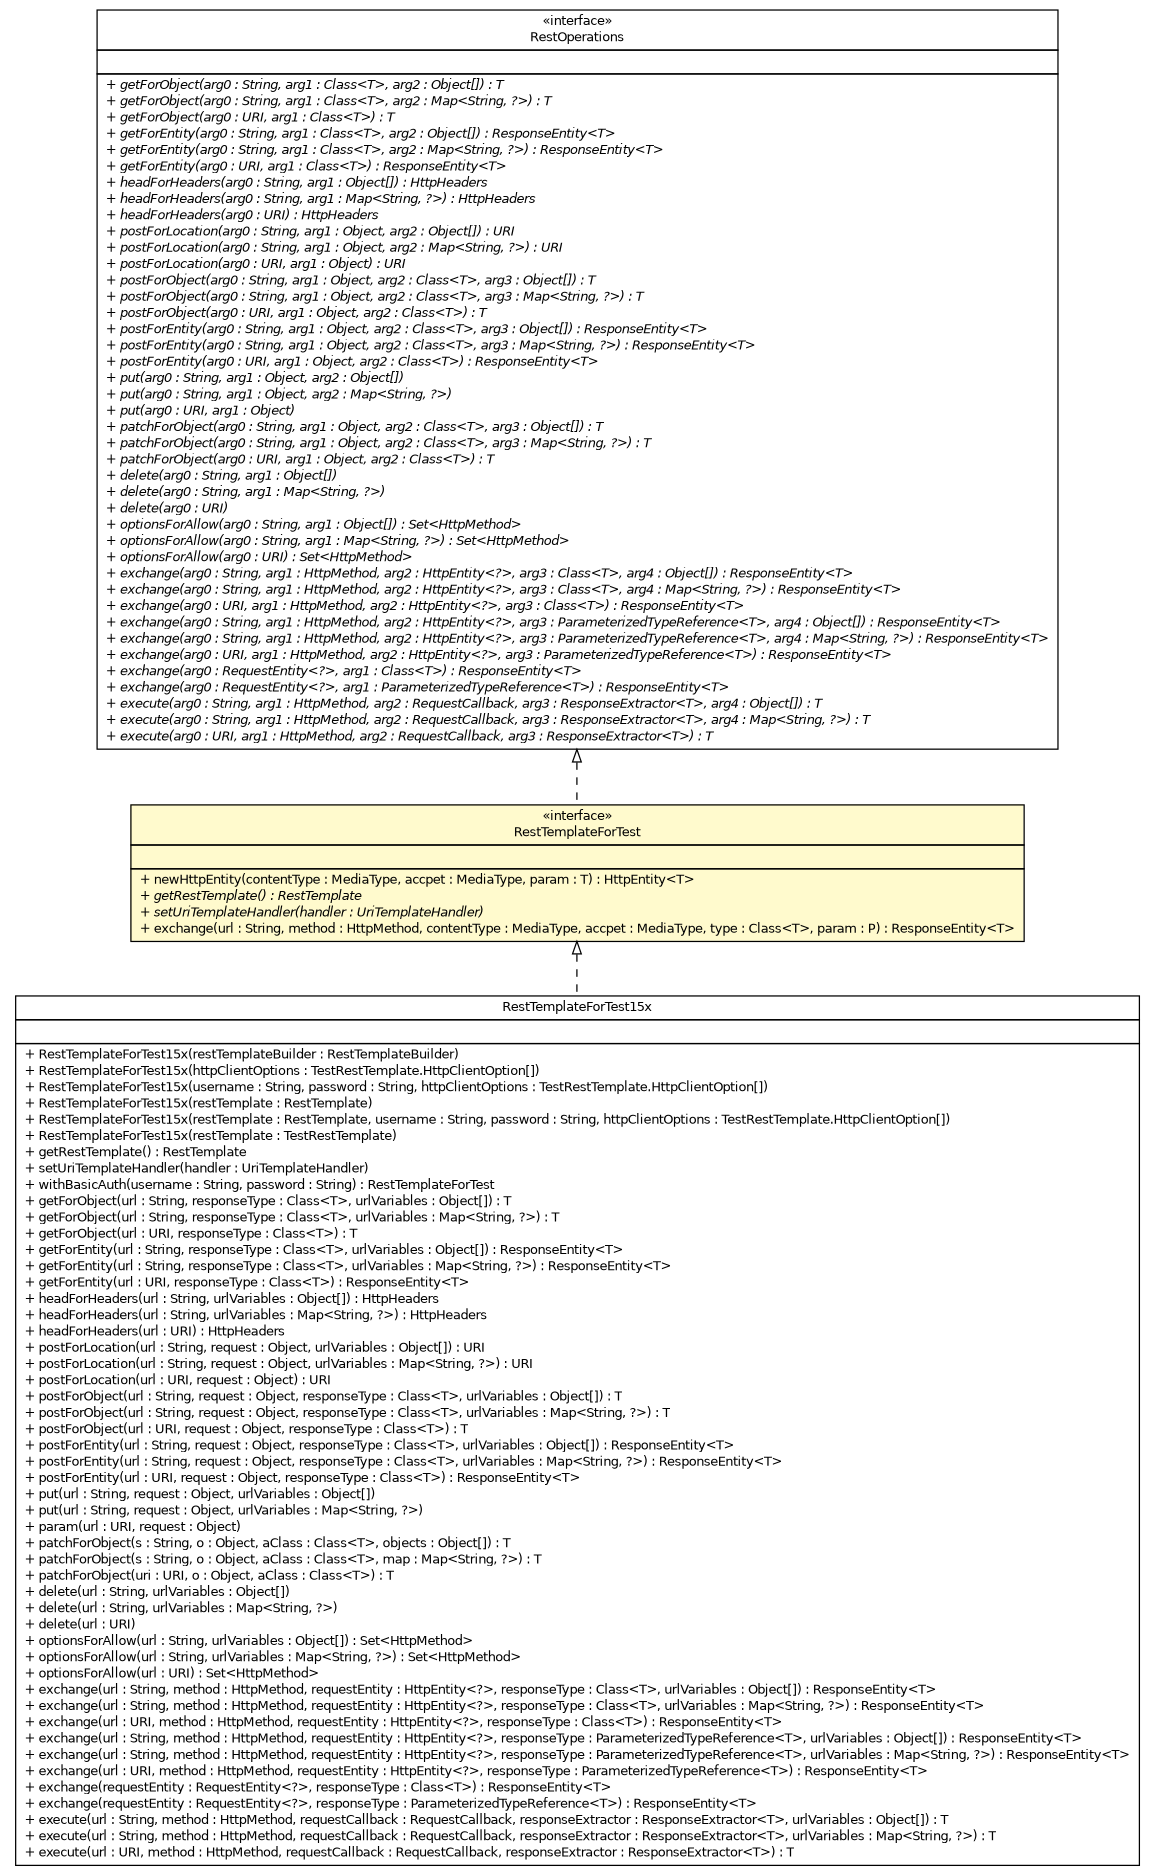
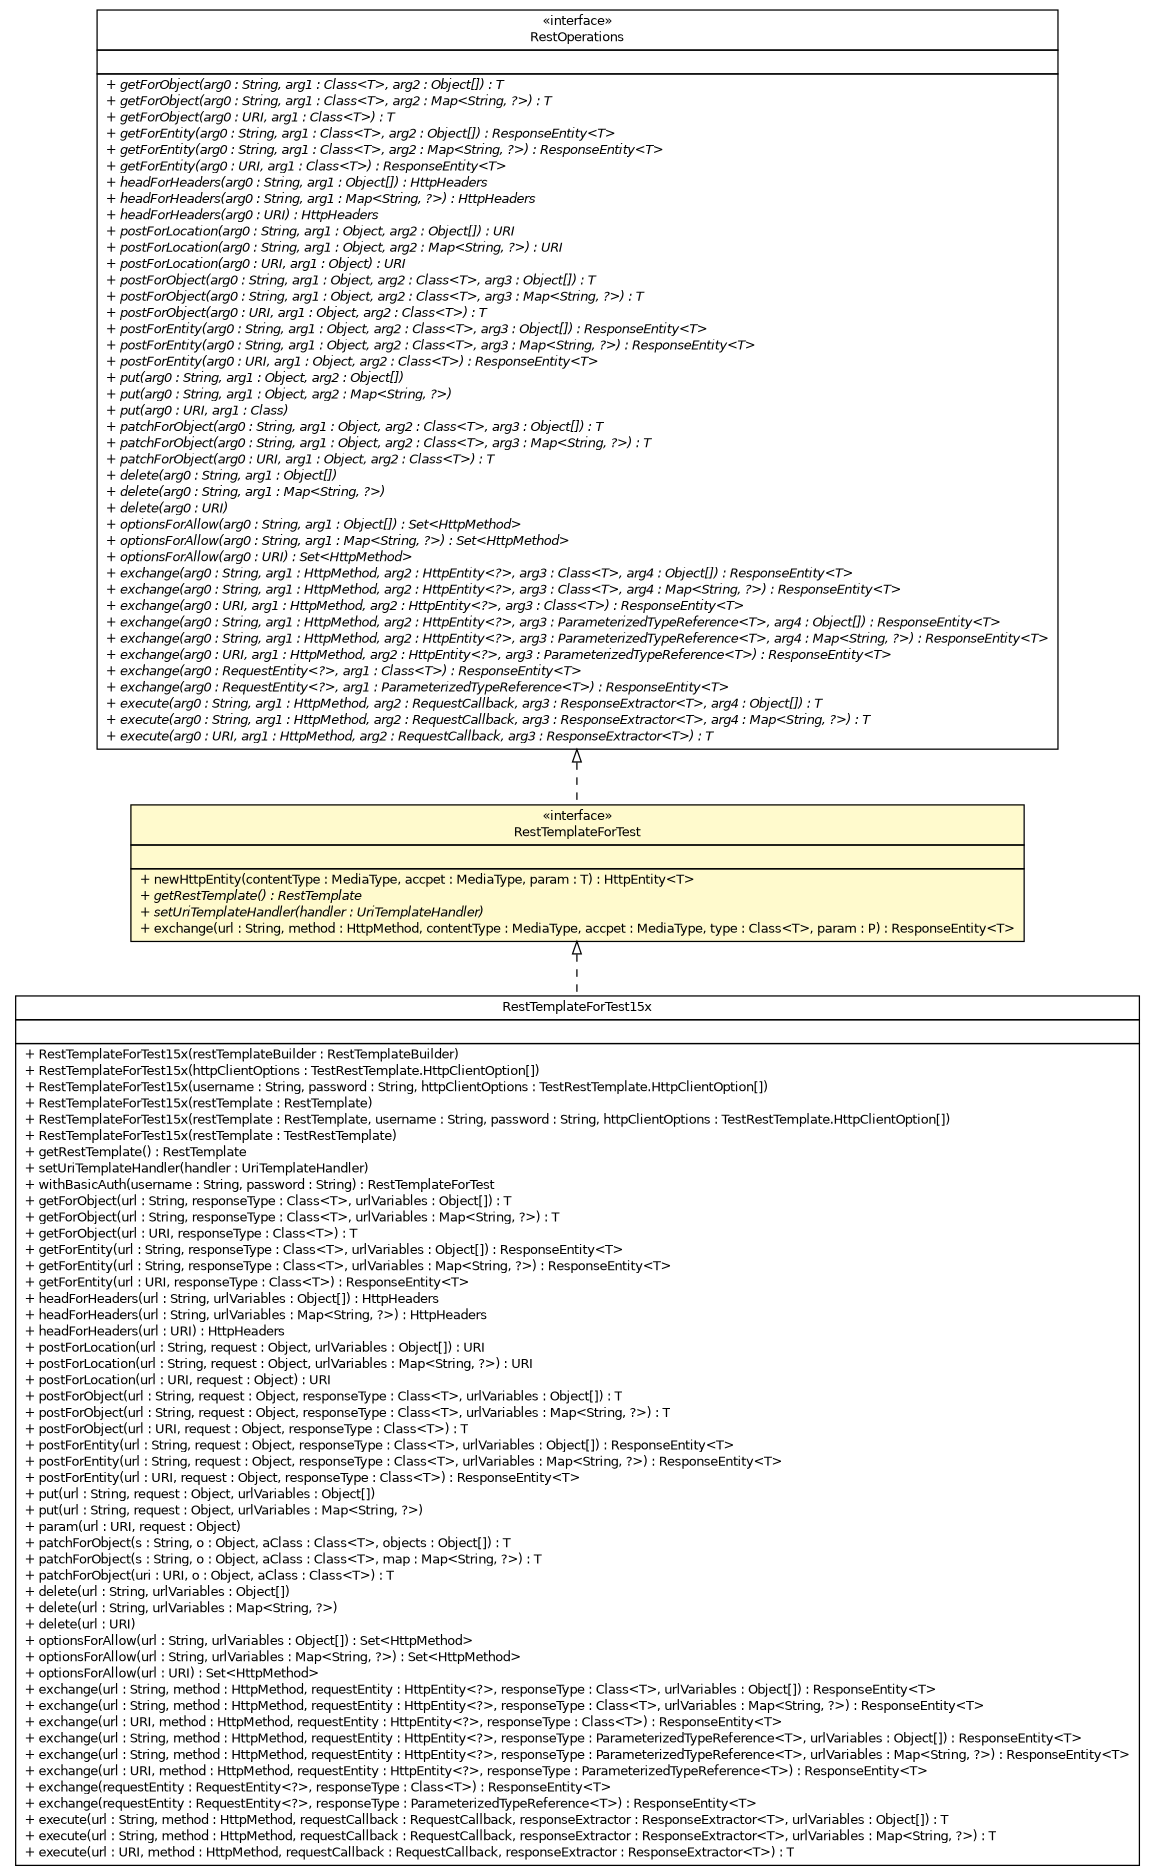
(200, 411) -> (197, 411)
